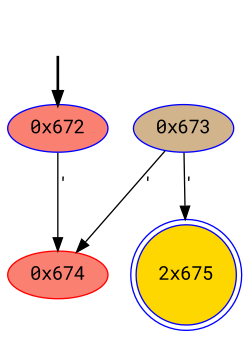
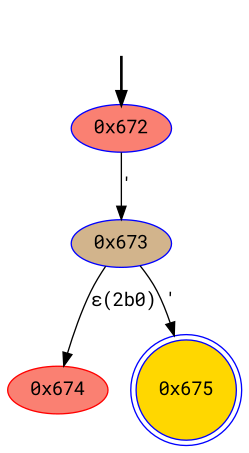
(149, 186) -> (124, 301)
(58, 195) -> (121, 179)
(186, 275) -> (186, 390)
